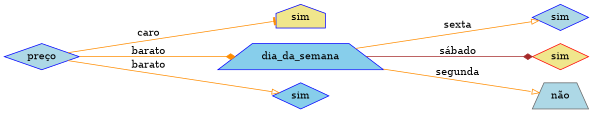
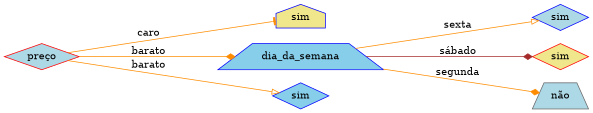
(42, 57) -> (42, 57)
(457, 80) -> (457, 80)
